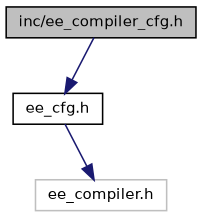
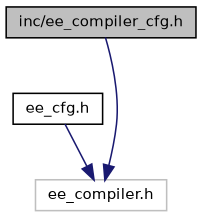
(83, 59) -> (117, 101)
